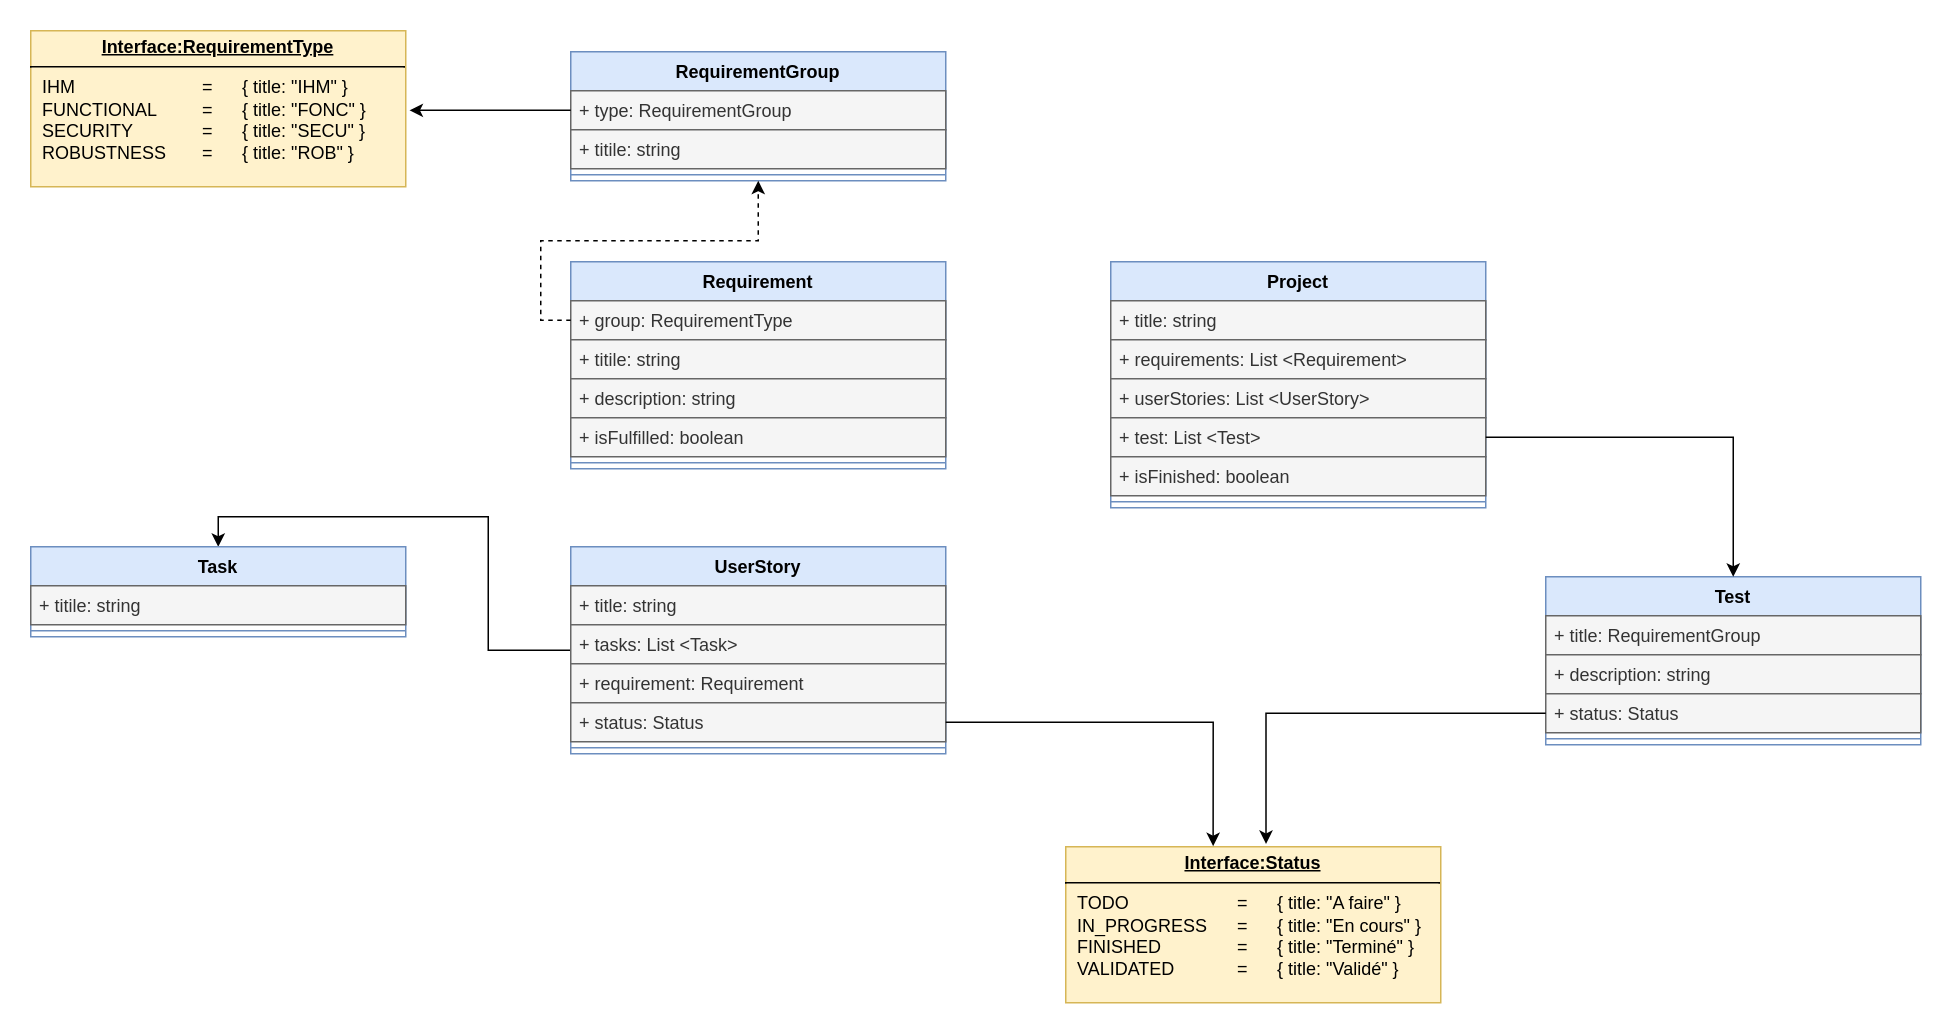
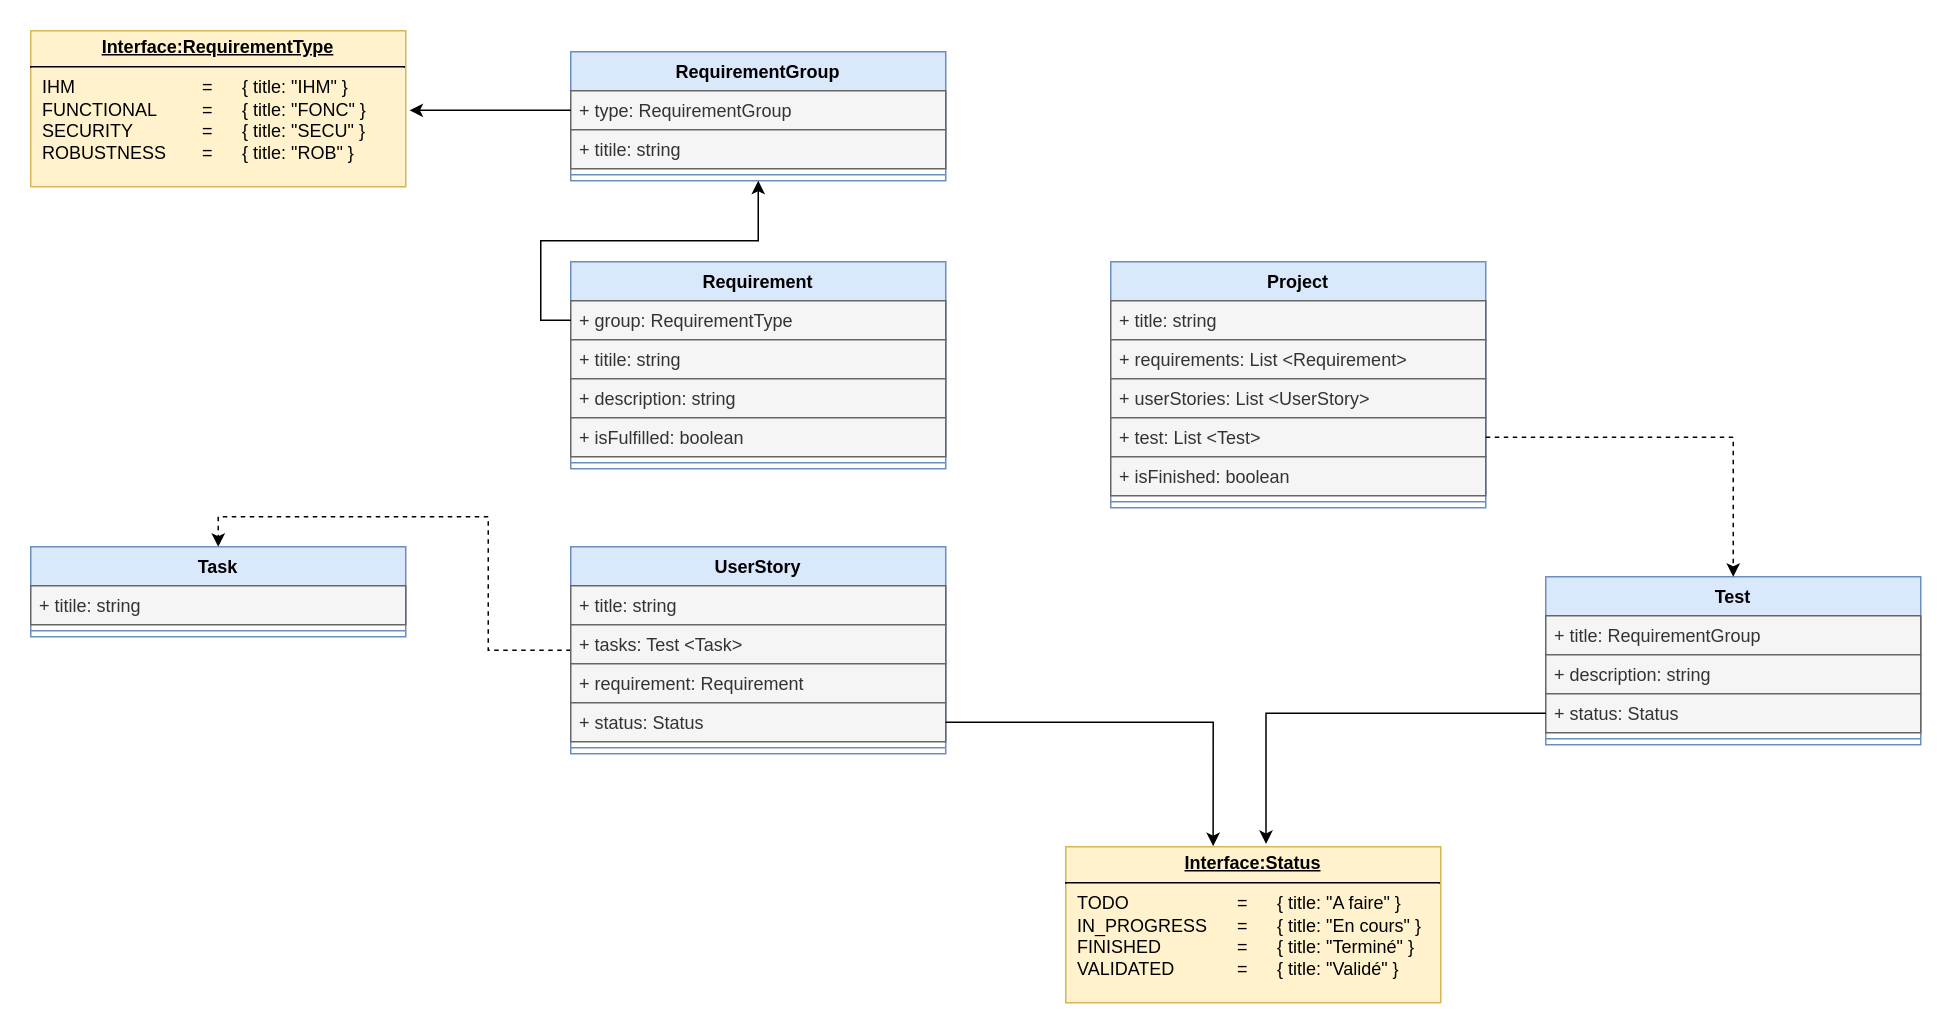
(621, 241) -> (621, 241)
(1675, 437) -> (1675, 437)
(449, 517) -> (449, 517)
(669, 646) -> (671, 646)
